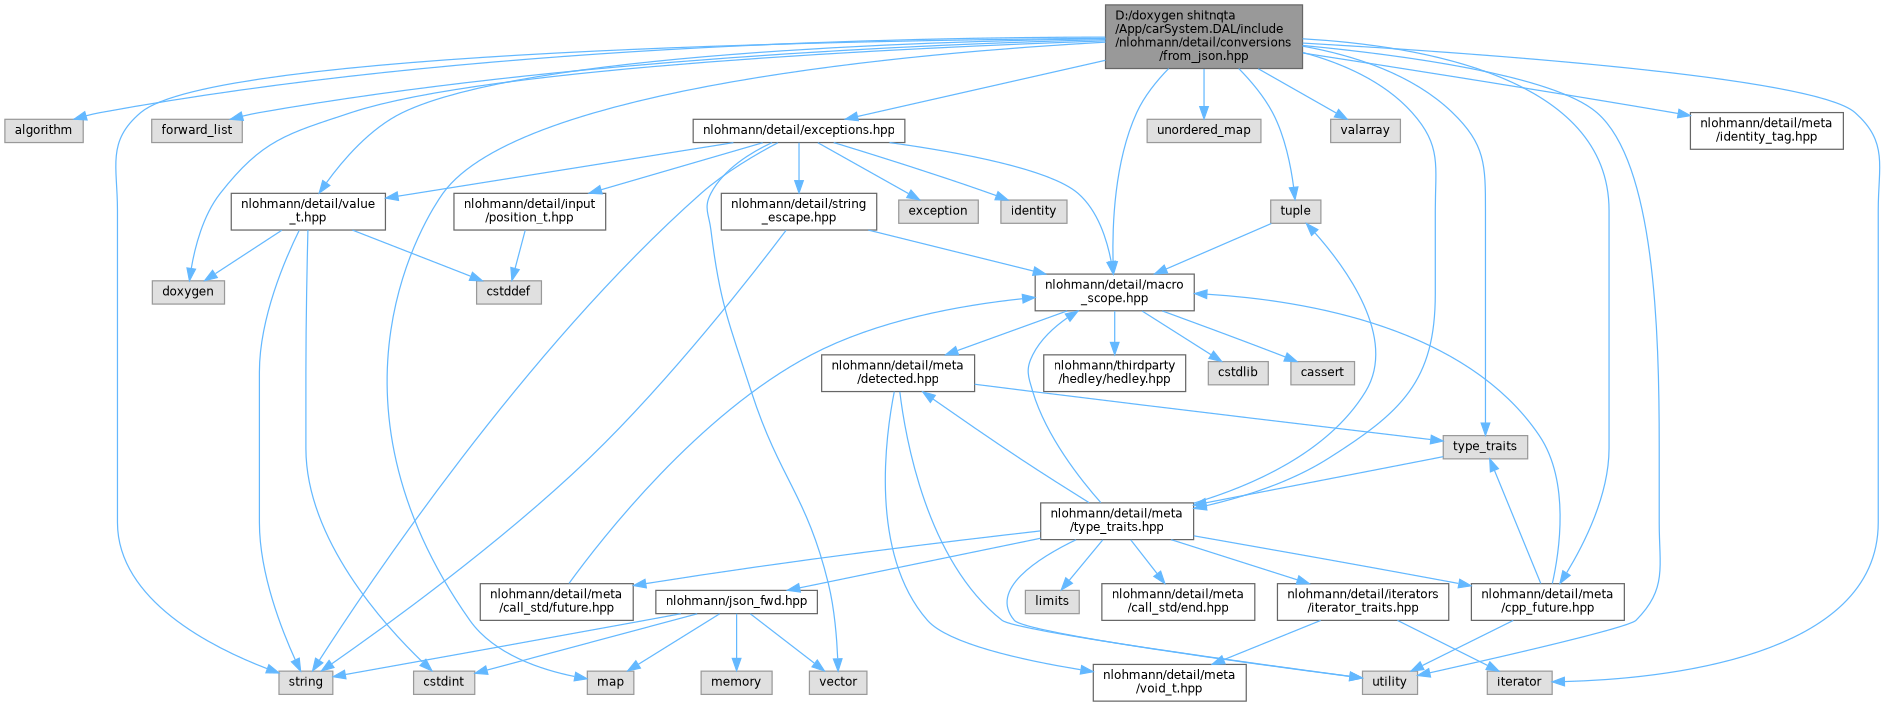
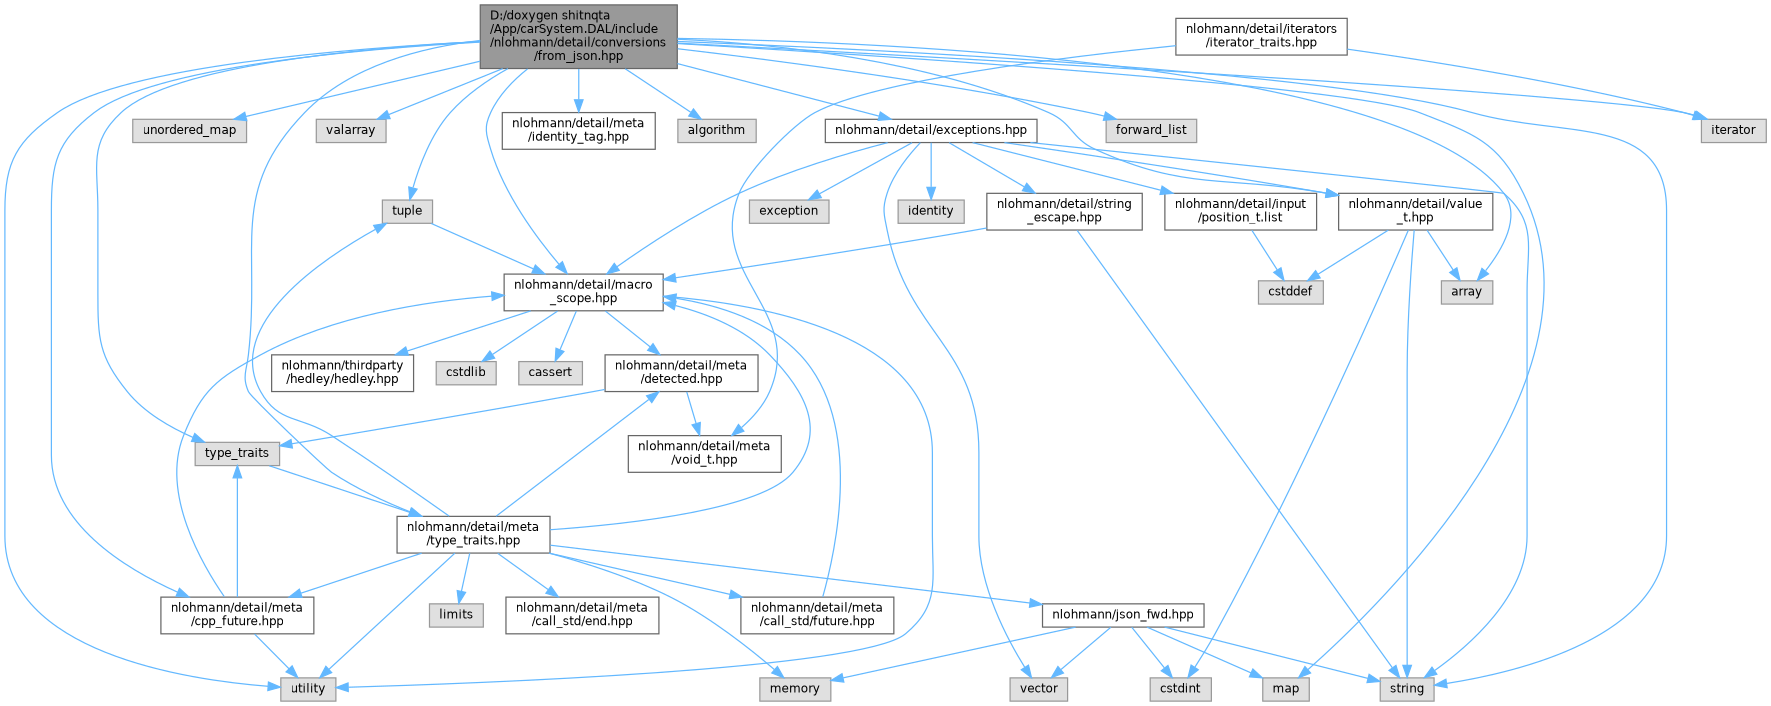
(530, 212) -> (1241, 212)
(188, 292) -> (1467, 292)
(1234, 560) -> (670, 597)
(1004, 621) -> (891, 640)
